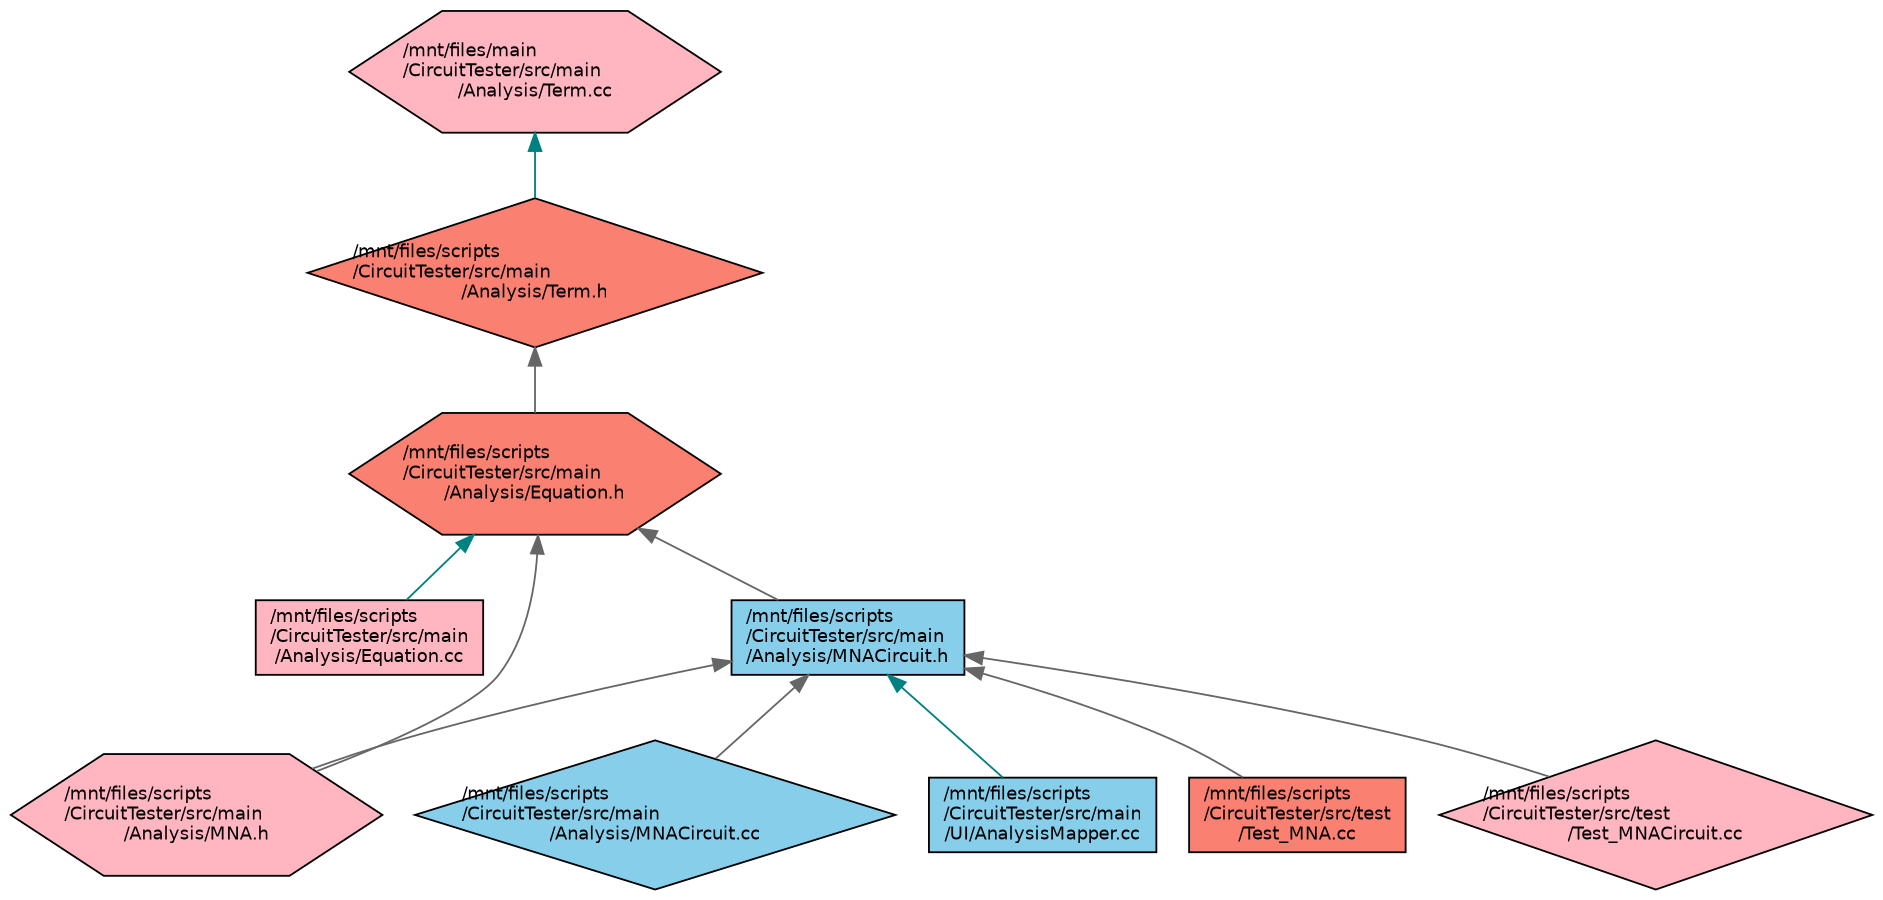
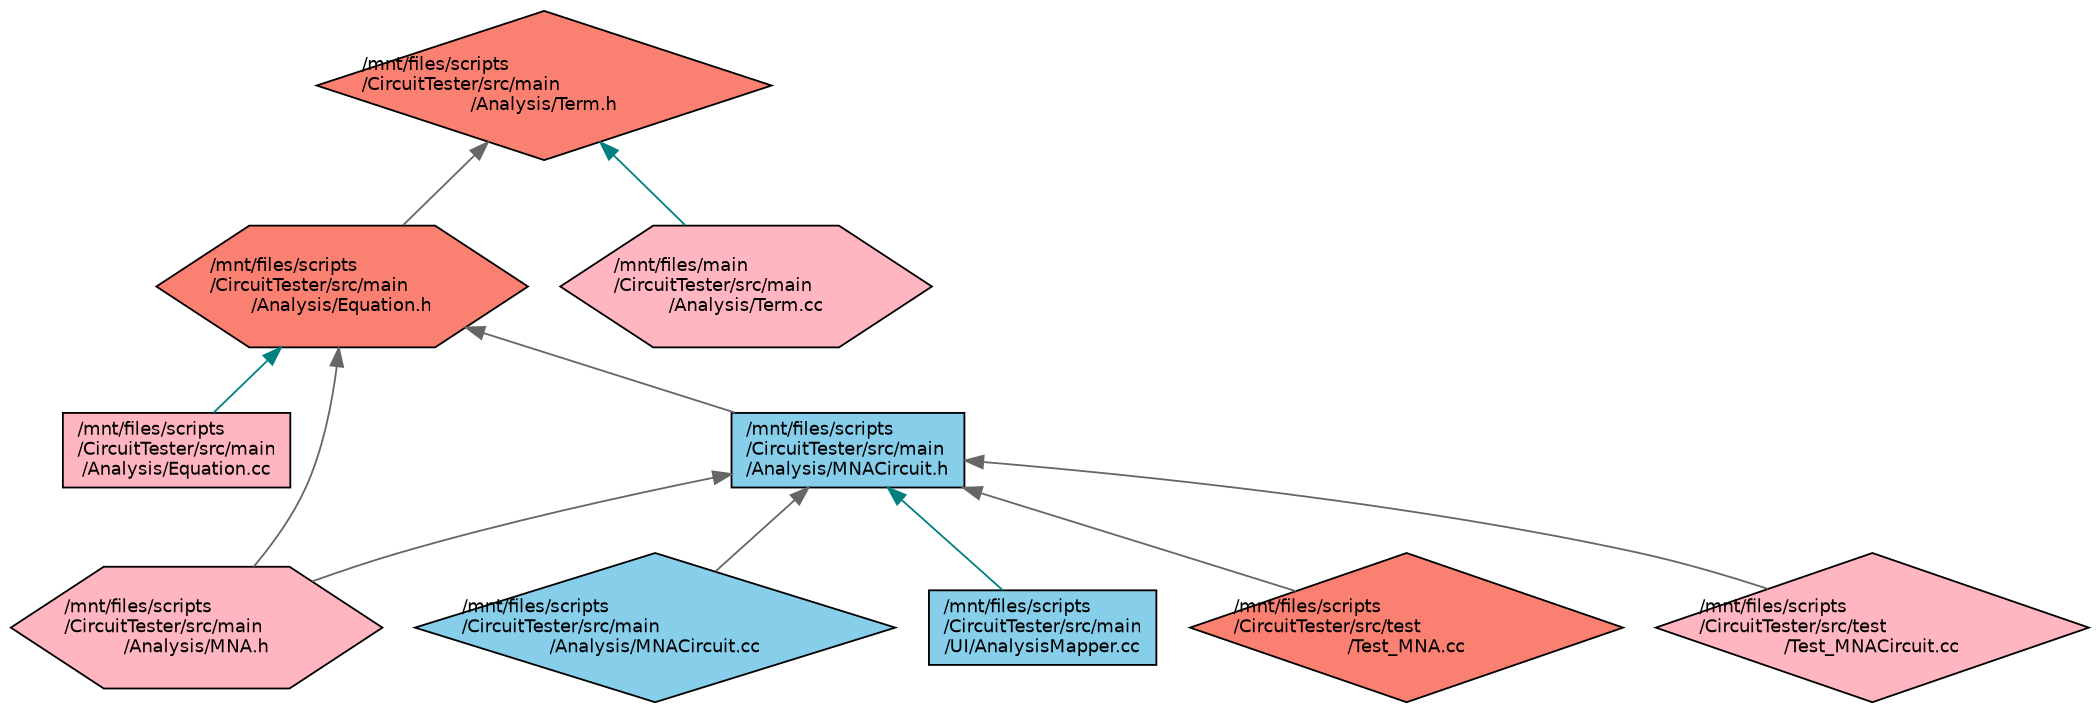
(535, 175) -> (649, 190)
(1297, 815) -> (1407, 628)
